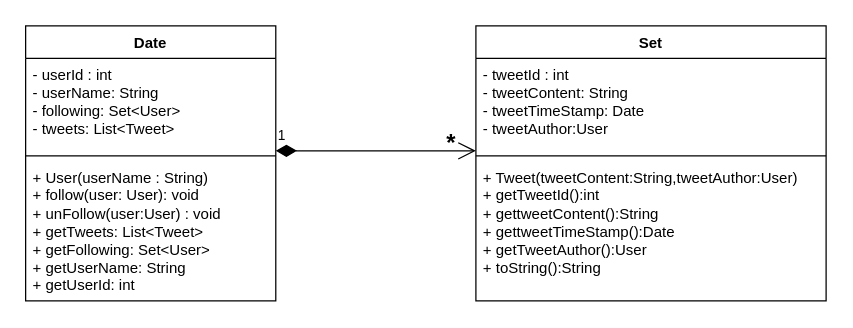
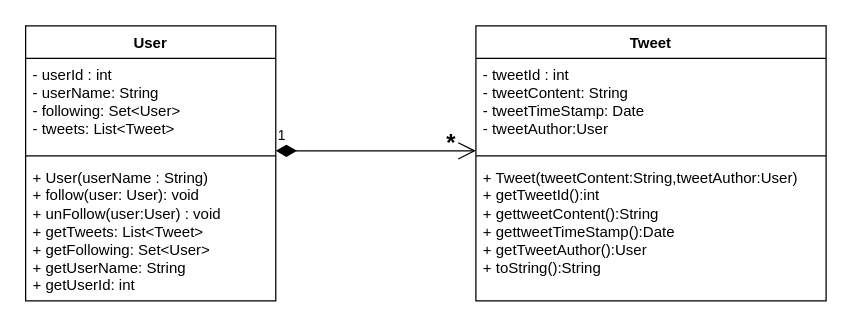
(151, 43) -> (151, 43)
(651, 43) -> (651, 43)
